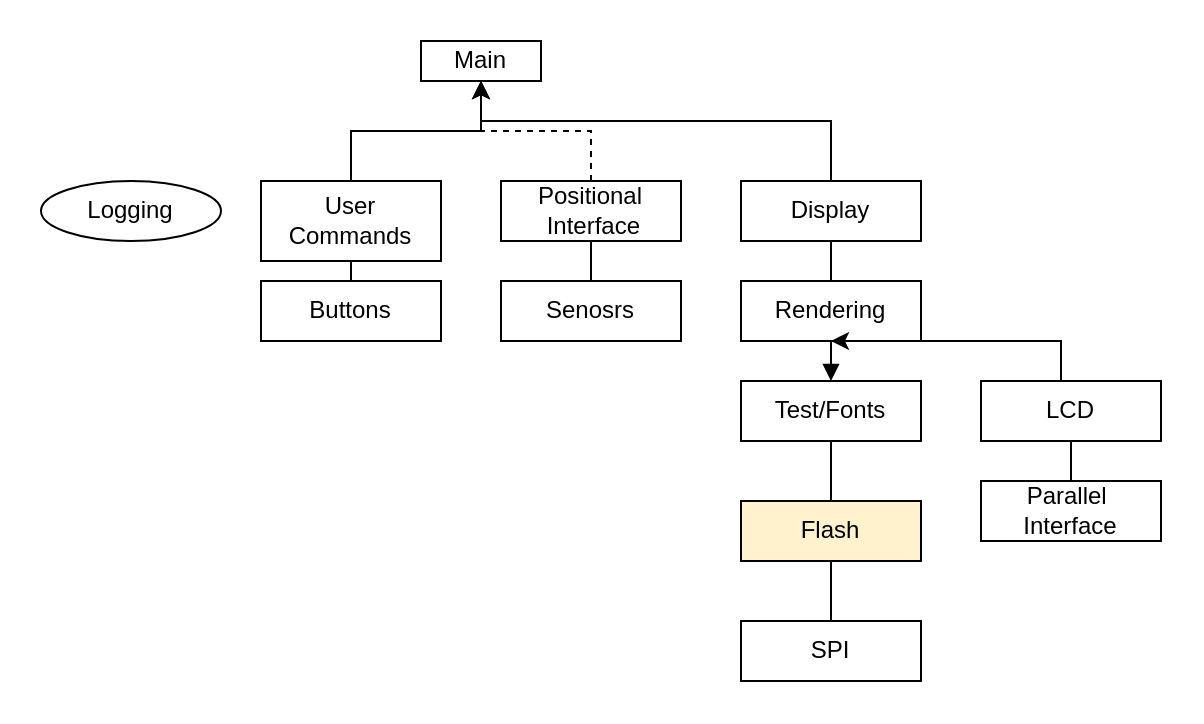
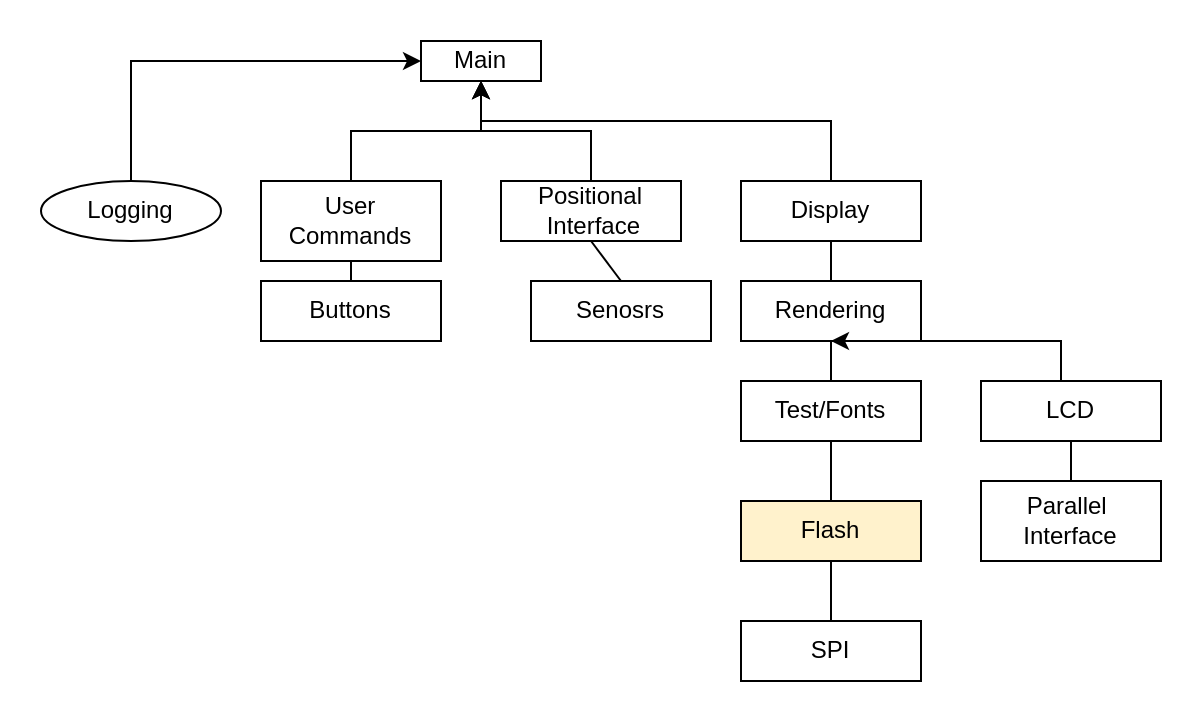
none -> (209, 61)
(560, 131) -> (560, 131)
(591, 311) -> (621, 311)
(831, 363) -> (831, 370)
(1071, 511) -> (1071, 521)
